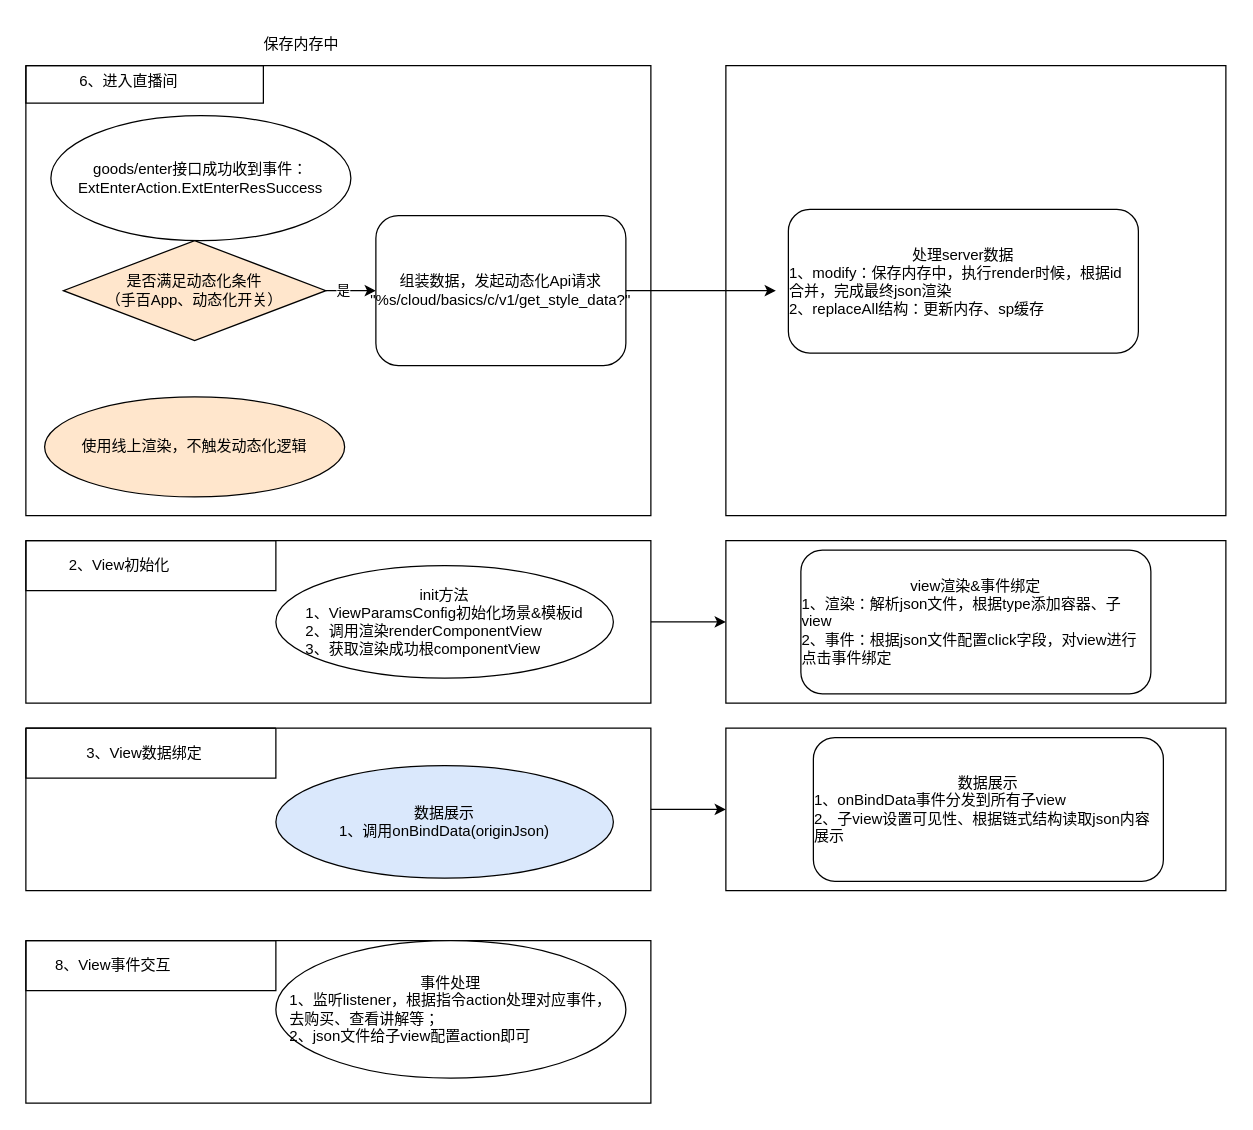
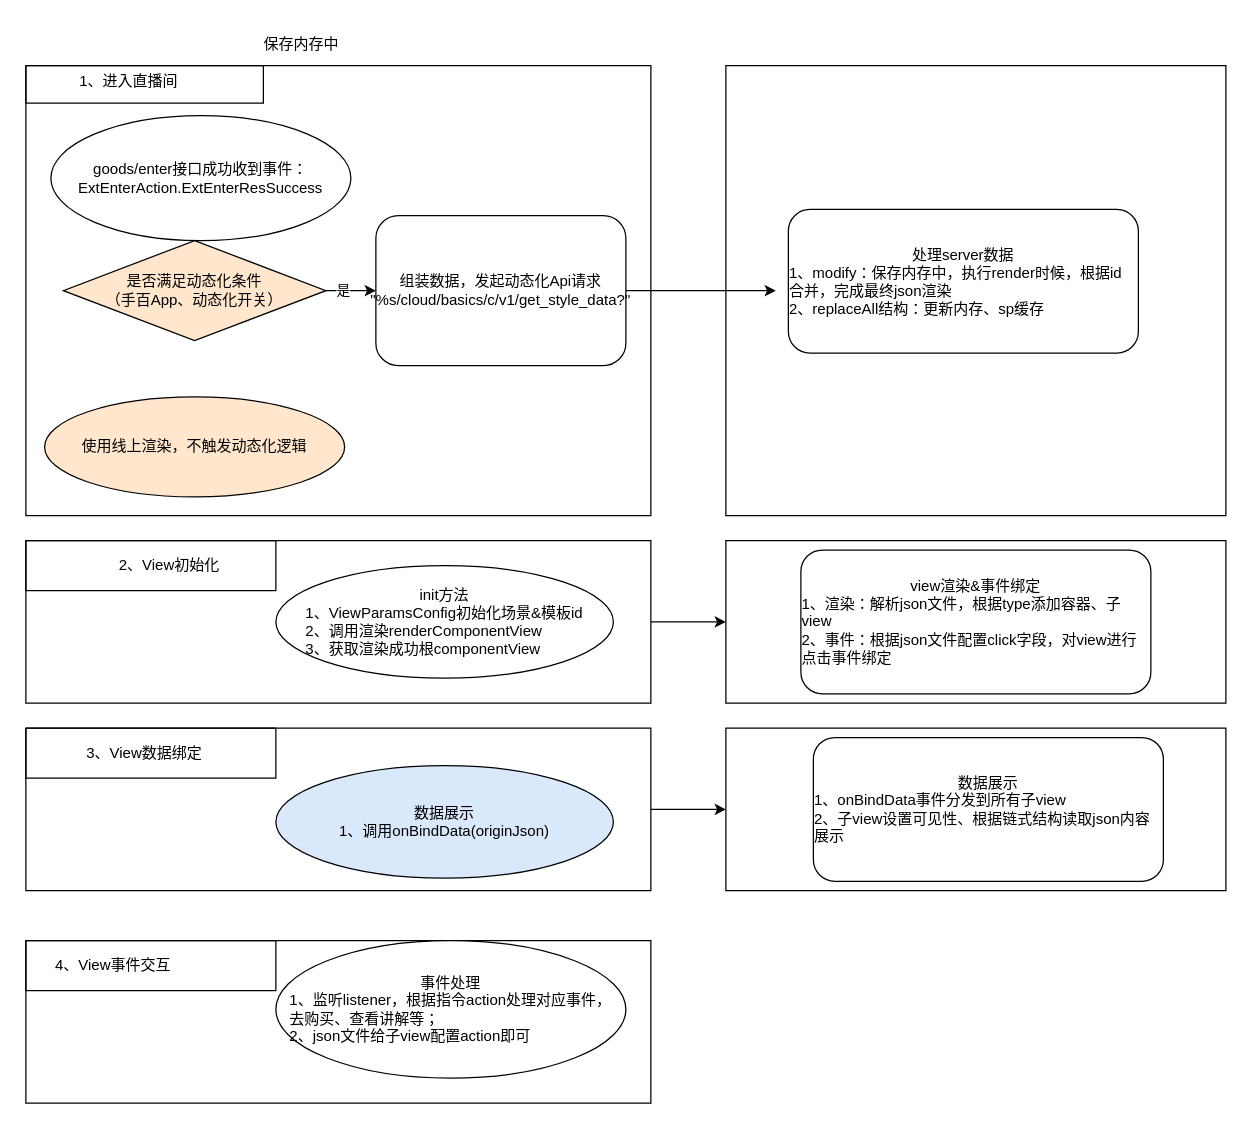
(129, 82) -> (129, 82)
(119, 566) -> (169, 566)
(113, 966) -> (113, 966)
